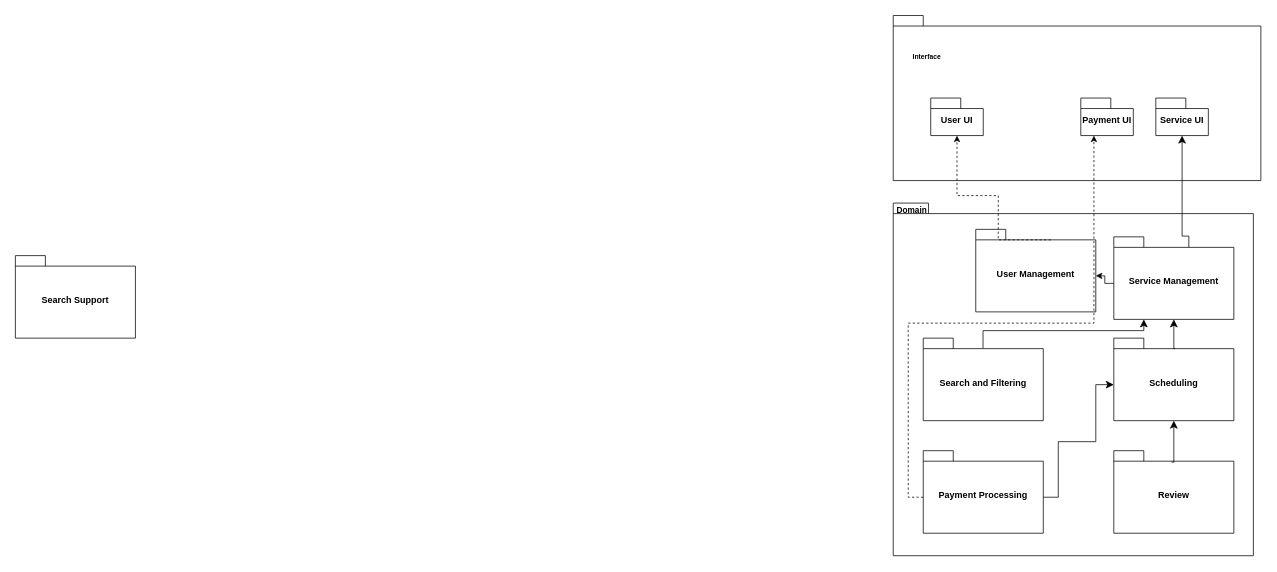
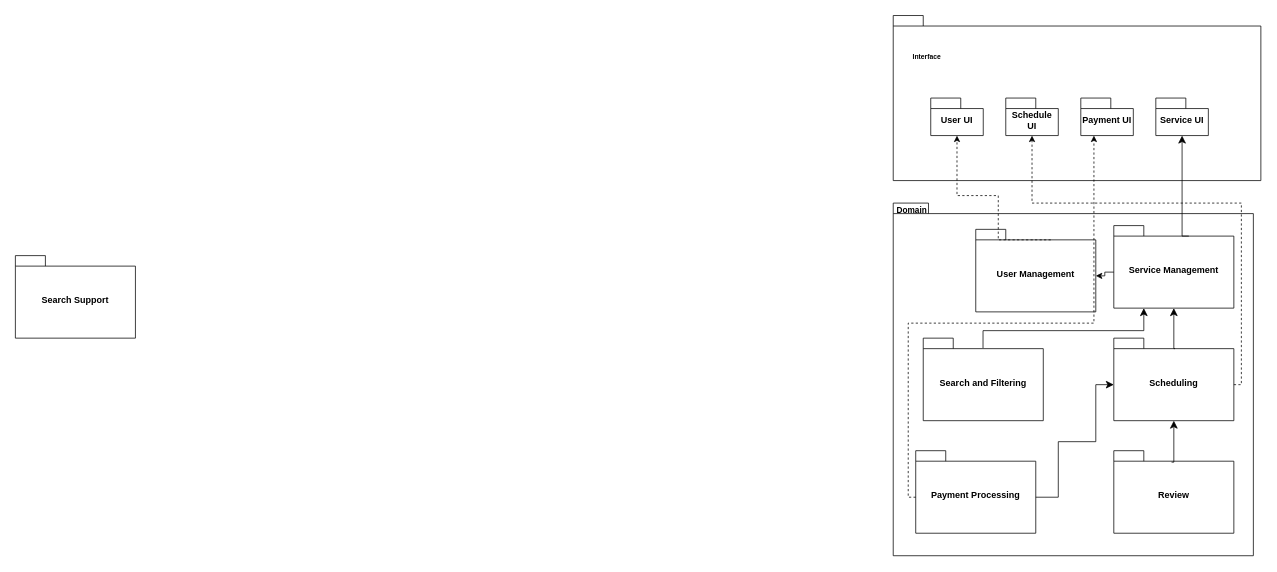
none -> (1032, 117)
(1173, 278) -> (1173, 267)
none -> (1241, 298)
(983, 492) -> (975, 492)
